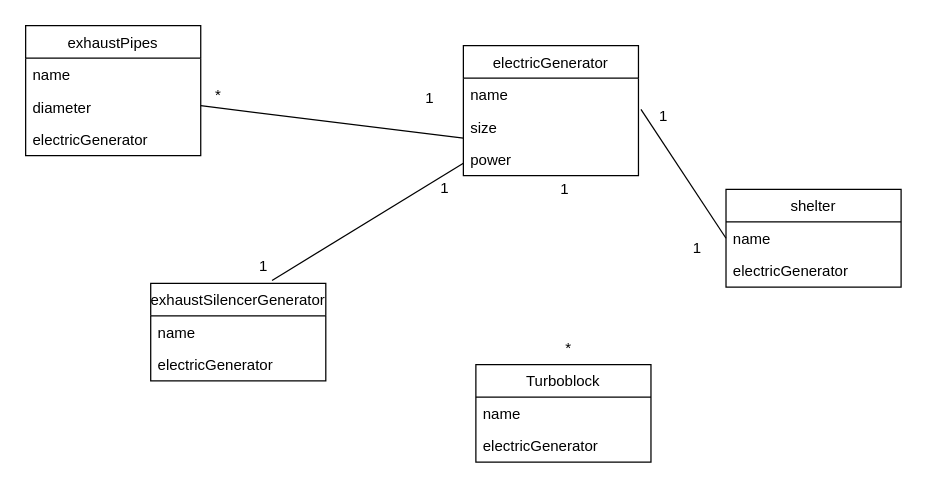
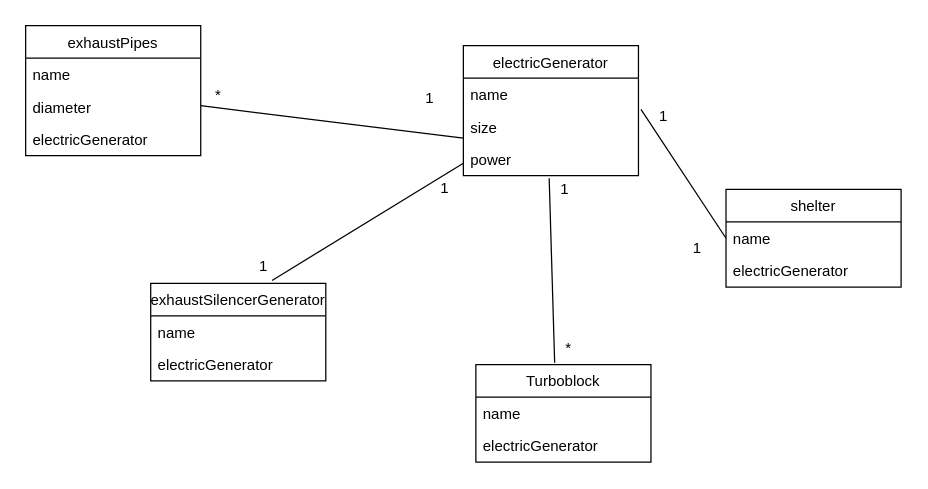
none -> (552, 270)
